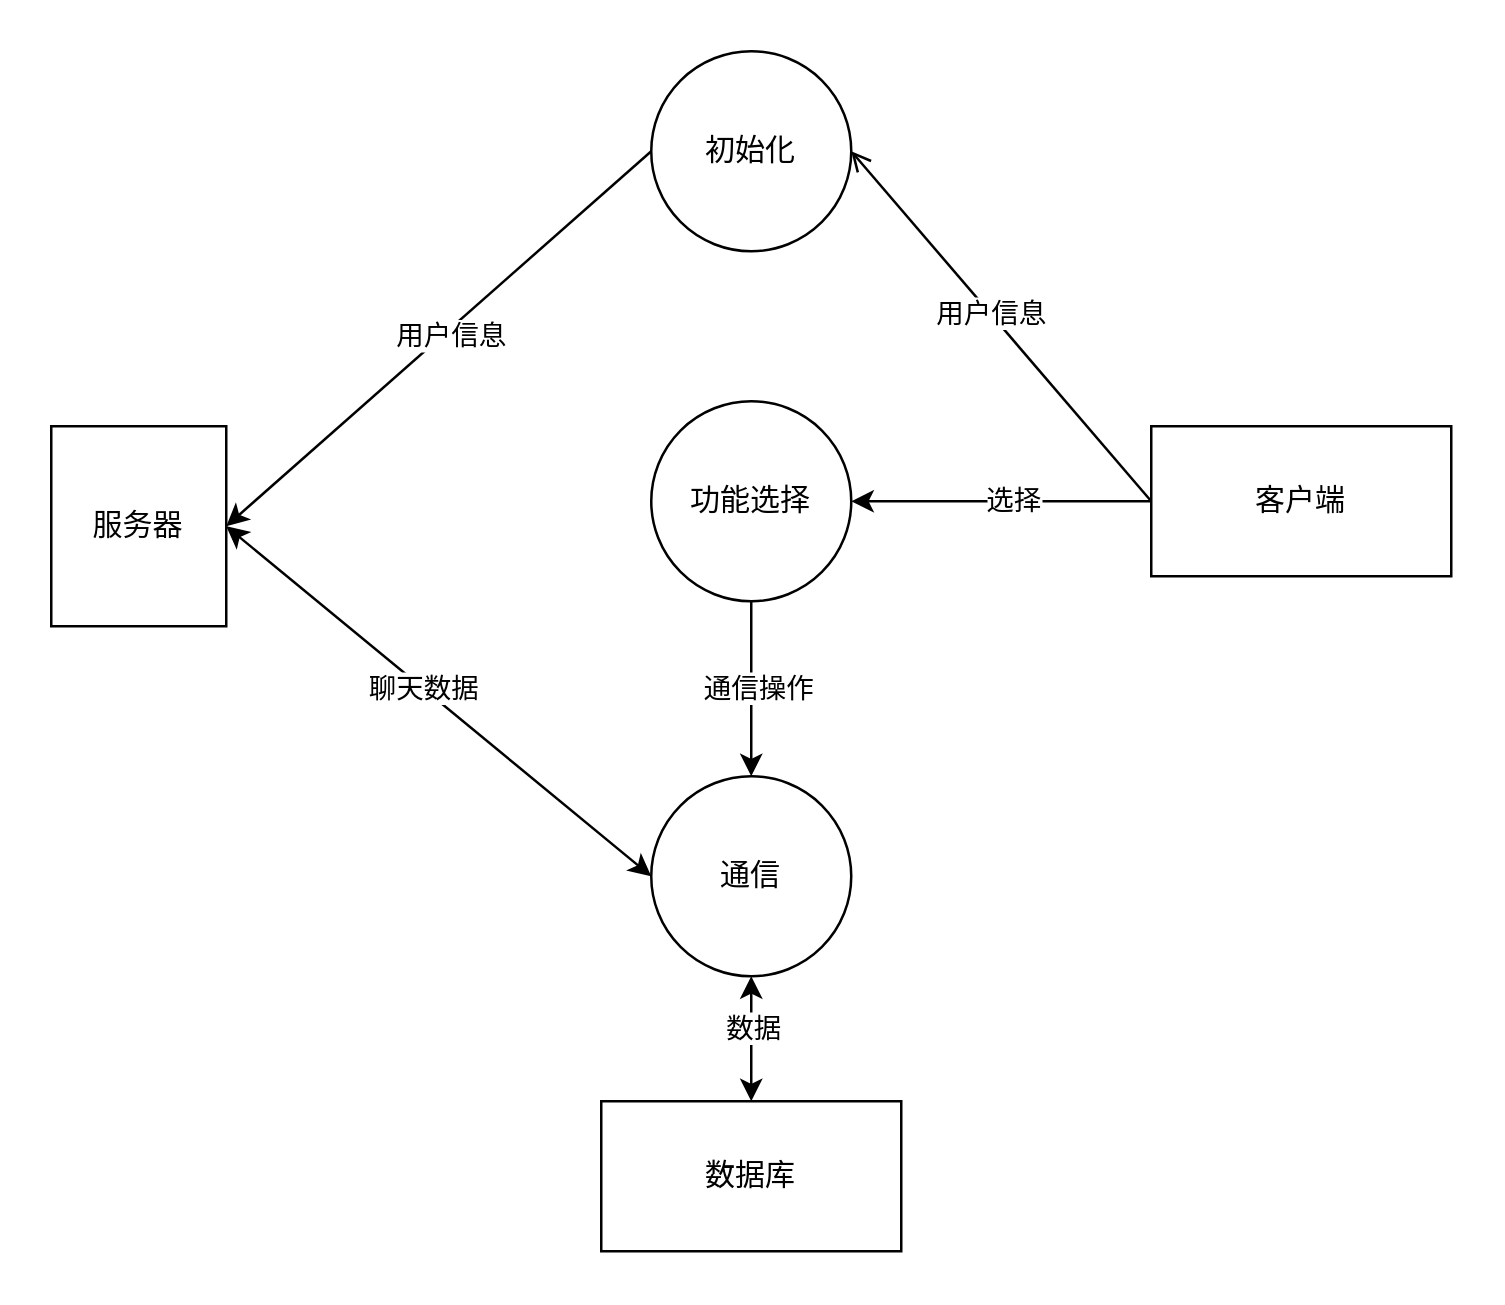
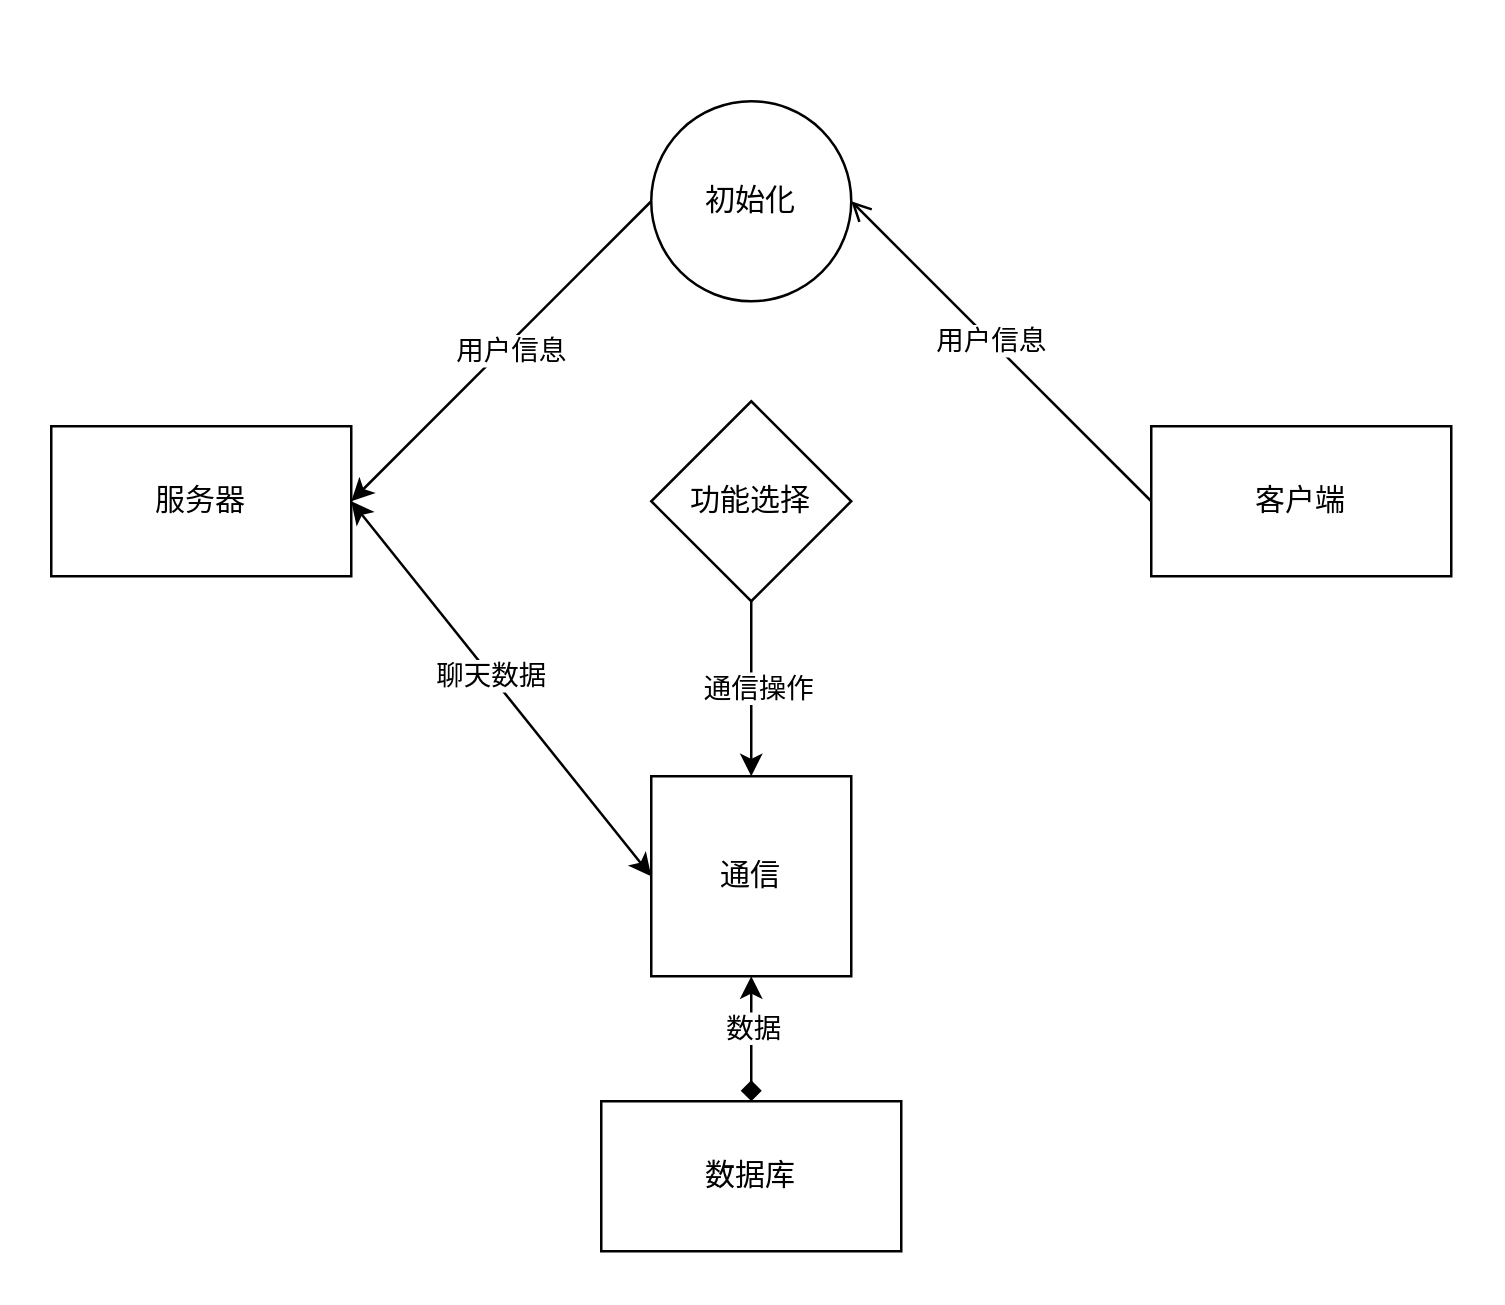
(751, 151) -> (751, 201)
(751, 501) -> (751, 501)
(1009, 501) -> none
(139, 526) -> (201, 501)
(751, 876) -> (751, 876)
(751, 1082) -> (751, 1081)
